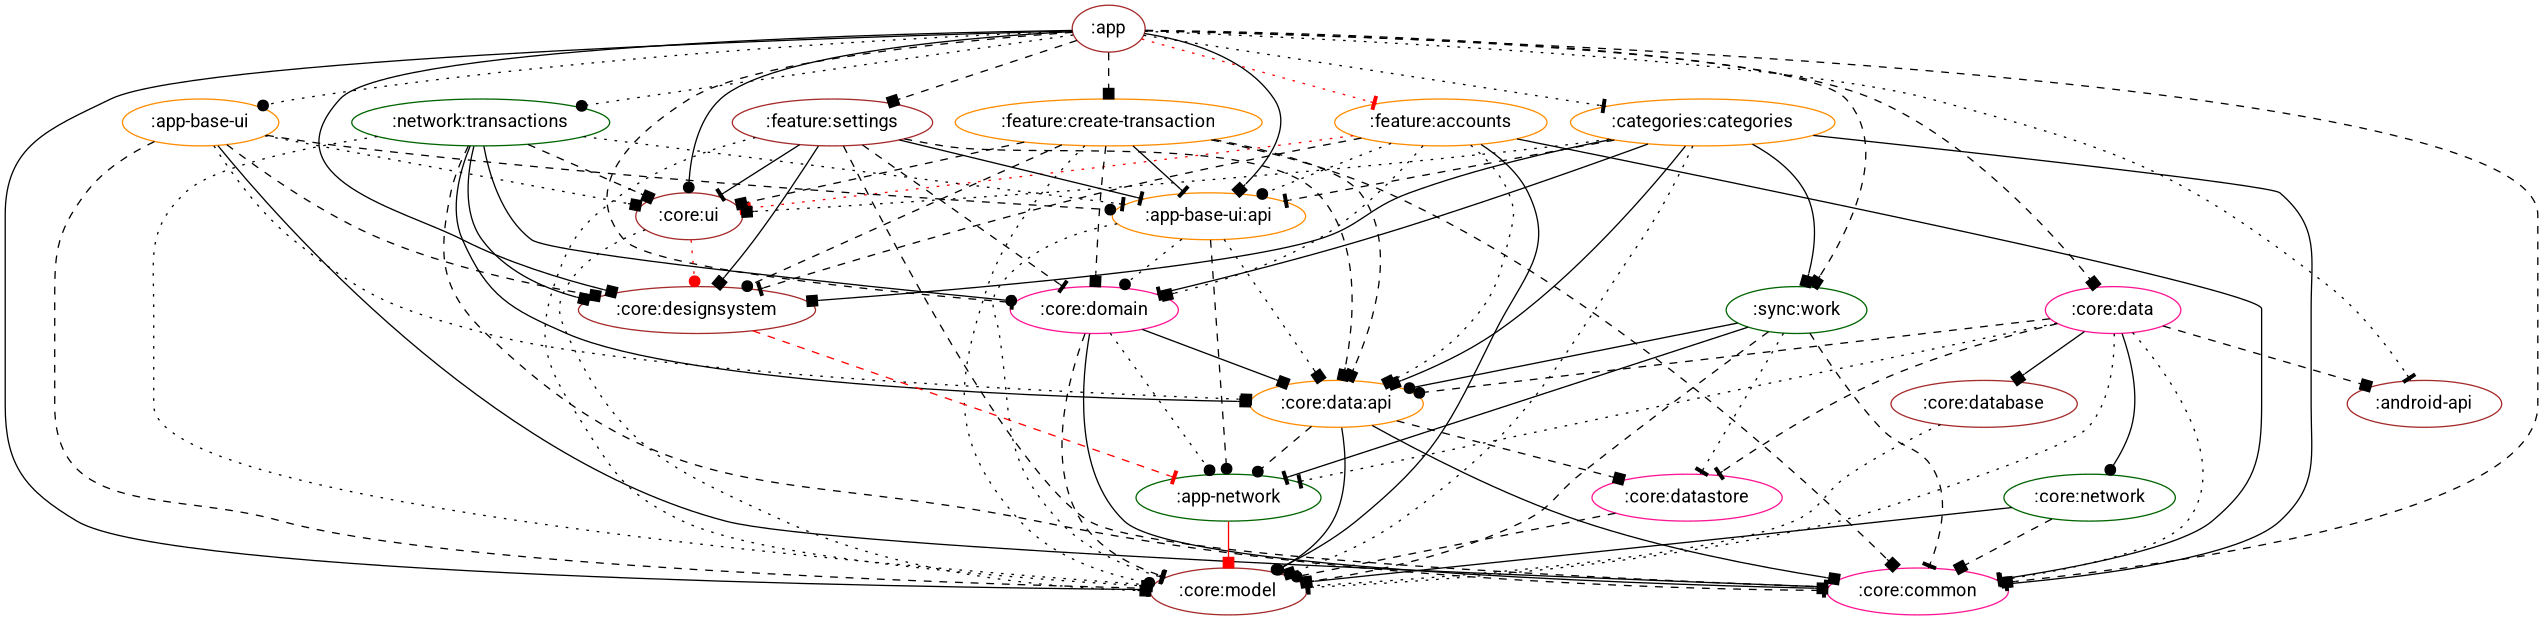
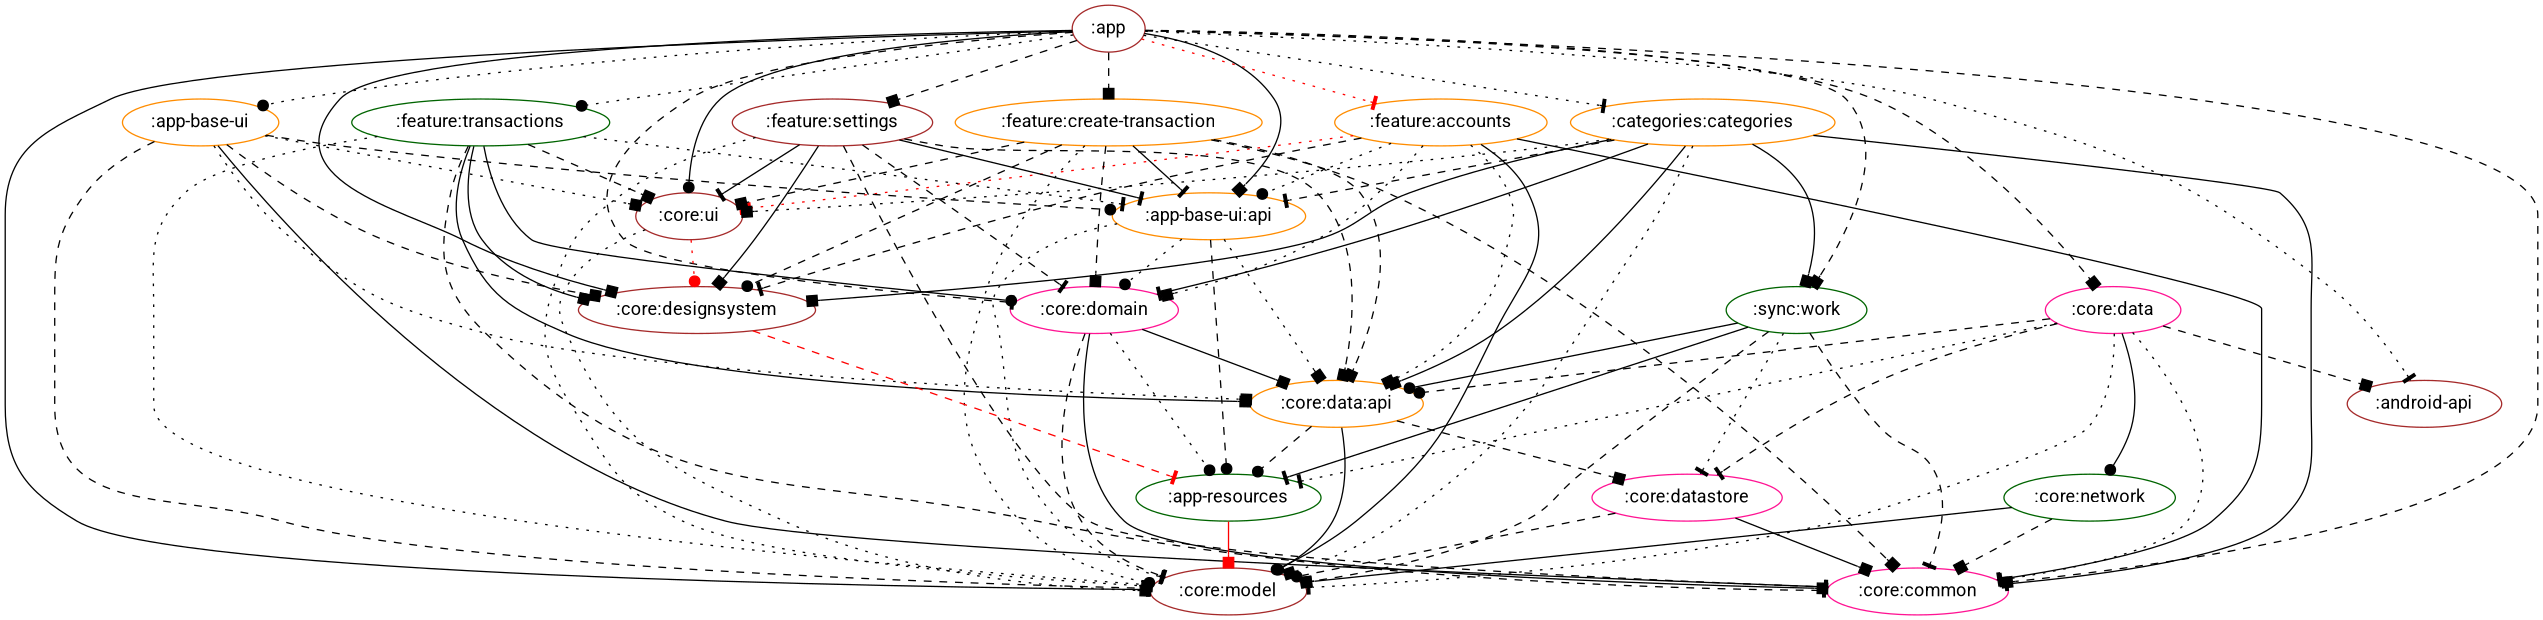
(481, 122) -> (481, 122)
(1984, 404) -> none
(1229, 498) -> (1229, 498)
(1603, 528) -> (1797, 542)
